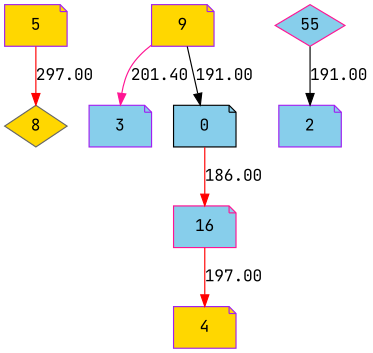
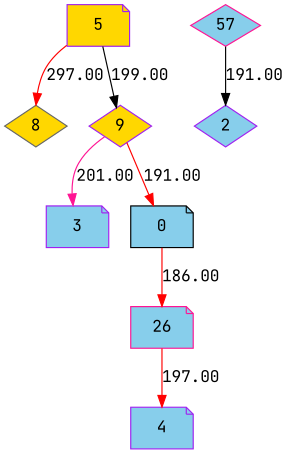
(183, 25) -> (120, 126)
(310, 25) -> (226, 25)
(192, 70) -> (138, 169)
none -> (108, 71)
(160, 76) -> (105, 176)
(310, 126) -> (226, 126)
(205, 227) -> (162, 327)
(205, 327) -> (162, 428)
